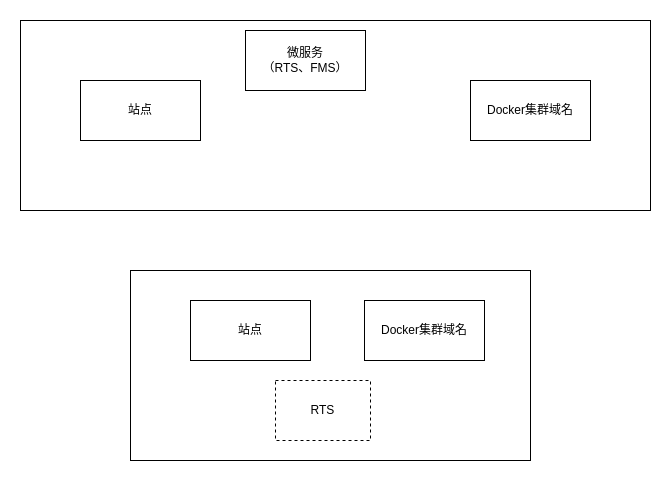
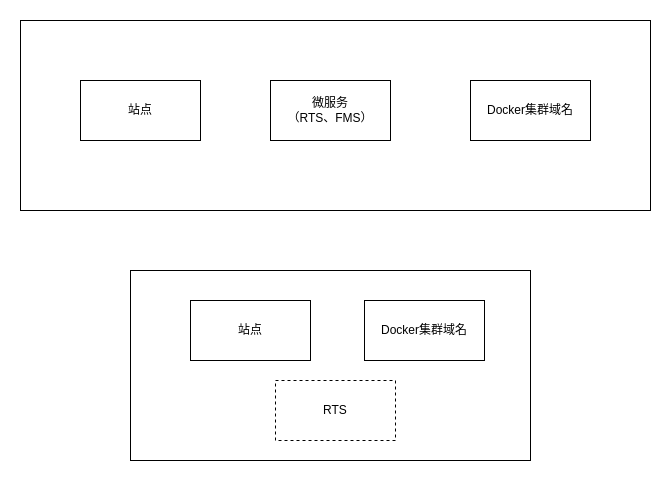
(306, 61) -> (331, 111)
(323, 411) -> (336, 411)
